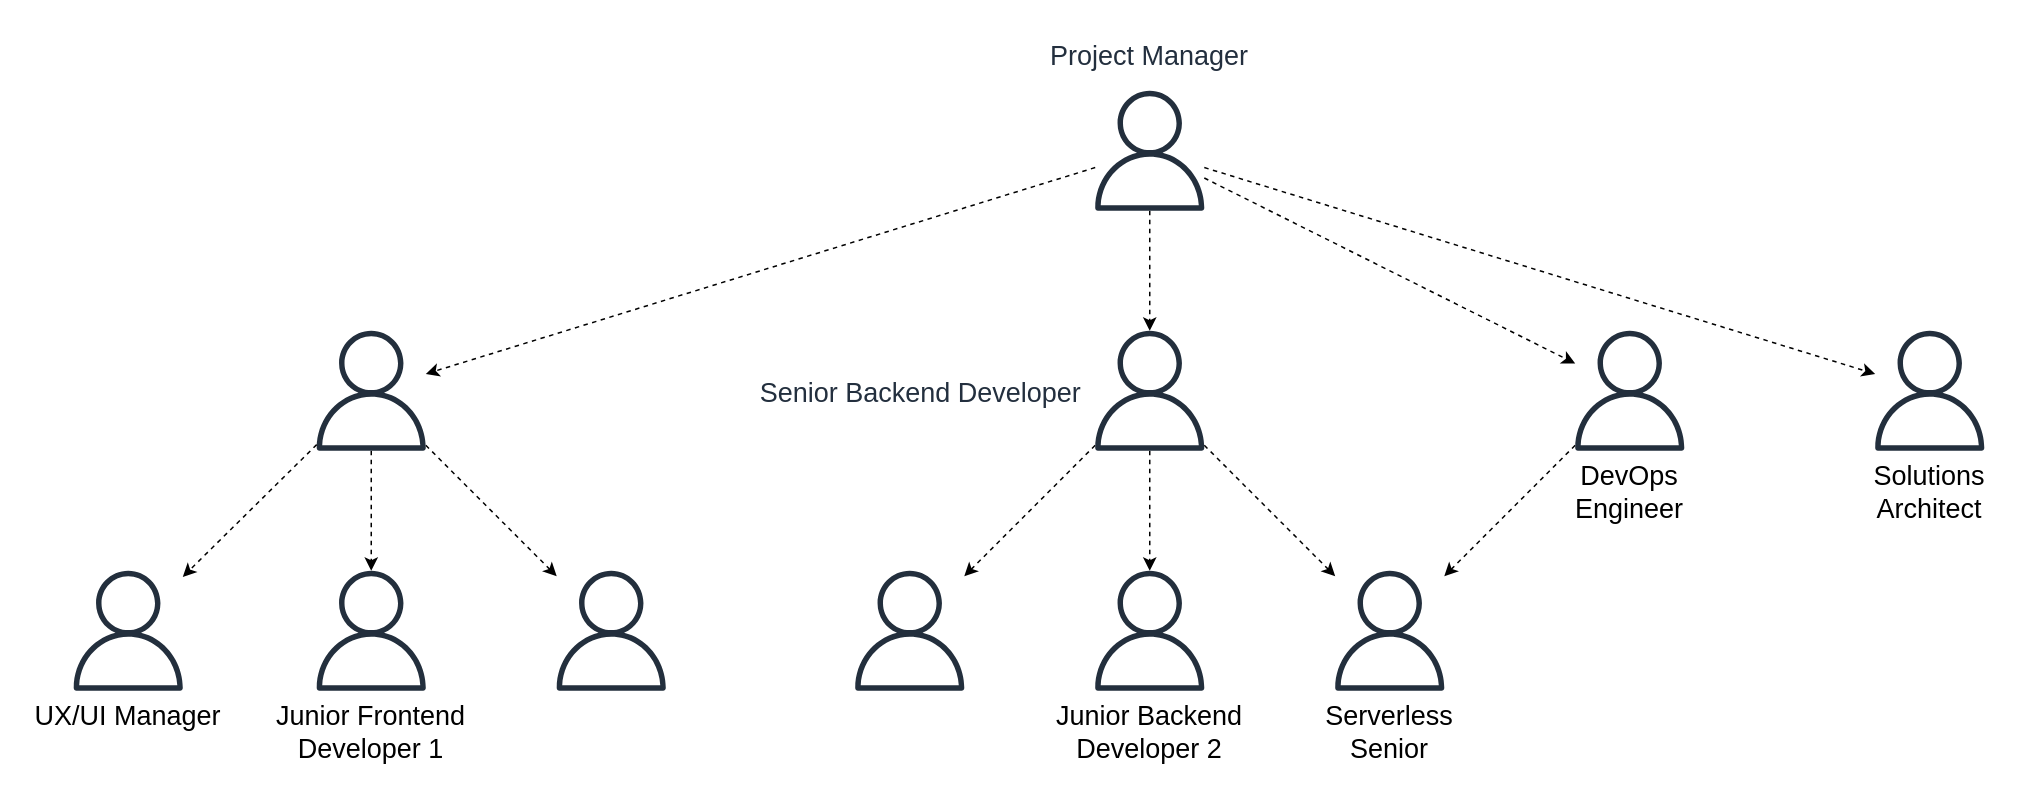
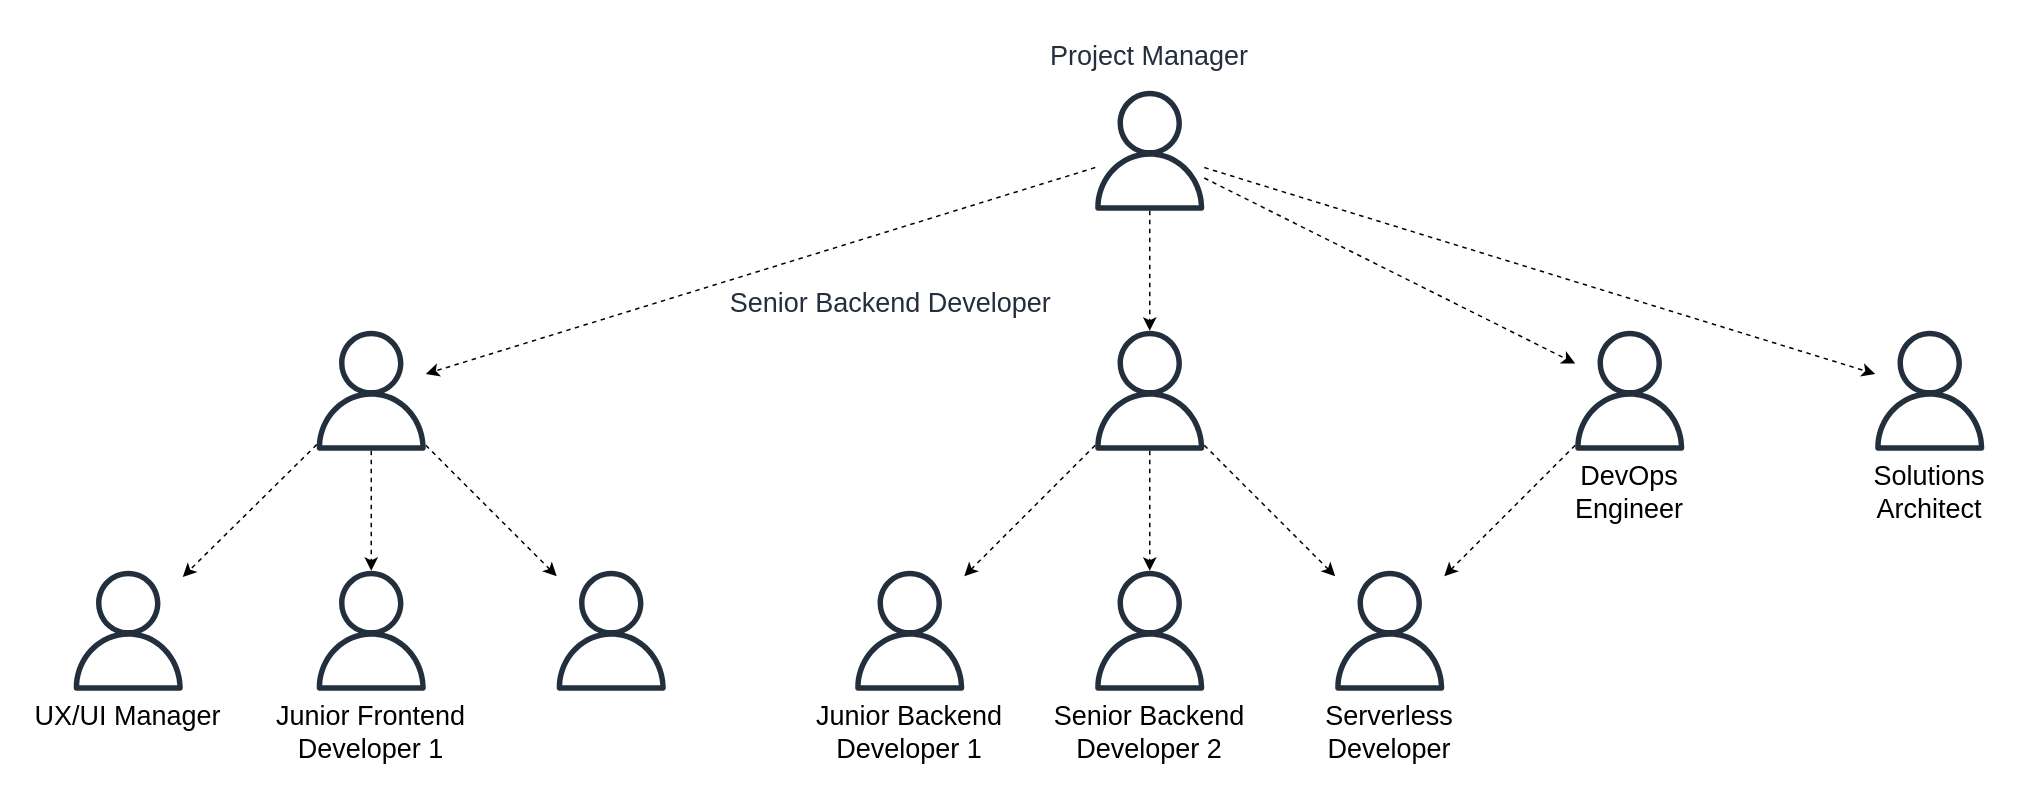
(921, 391) -> (891, 301)
none -> (910, 728)
(1150, 734) -> (1150, 734)
(1390, 734) -> (1390, 734)
